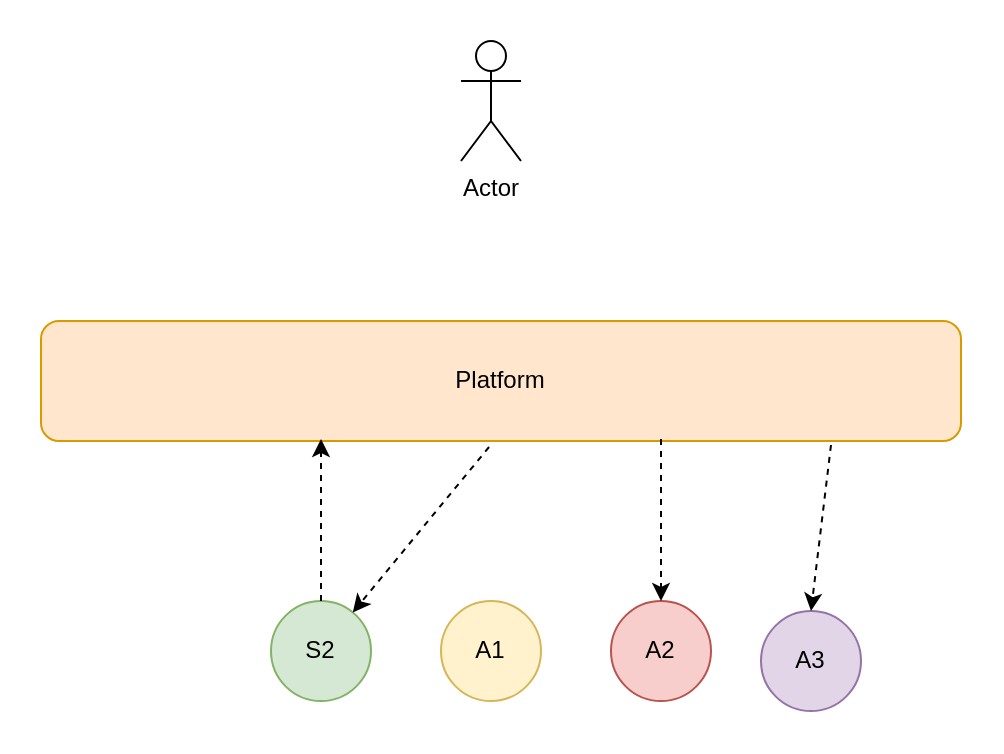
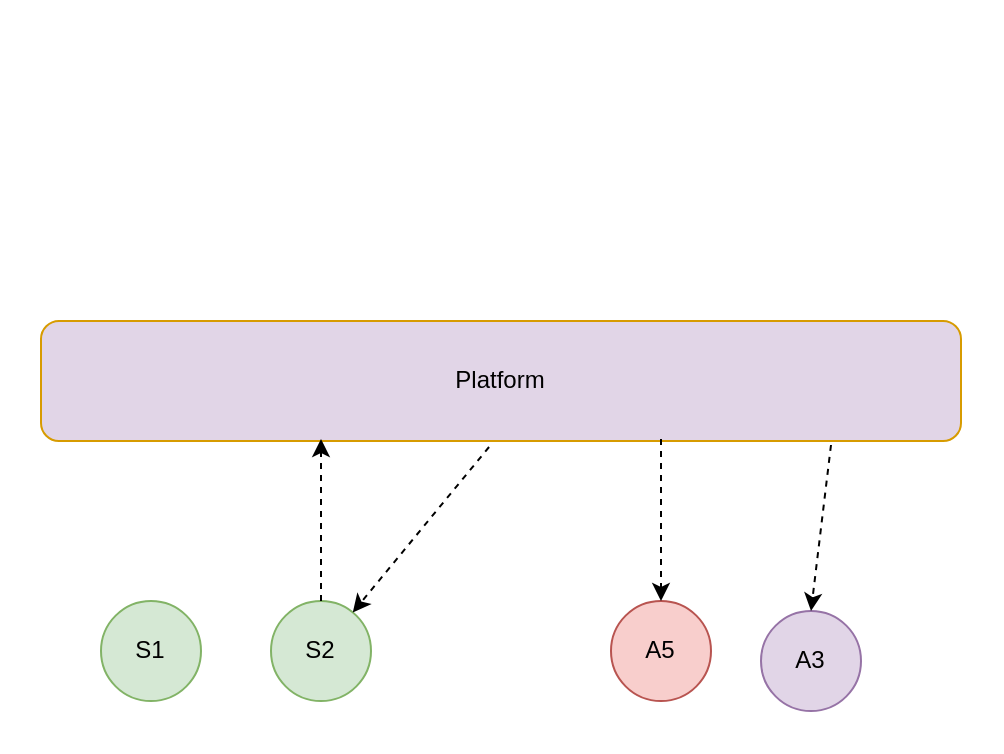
(491, 101) -> none
(501, 381) -> (501, 381)
none -> (151, 651)
(491, 651) -> none
(661, 651) -> (661, 651)
